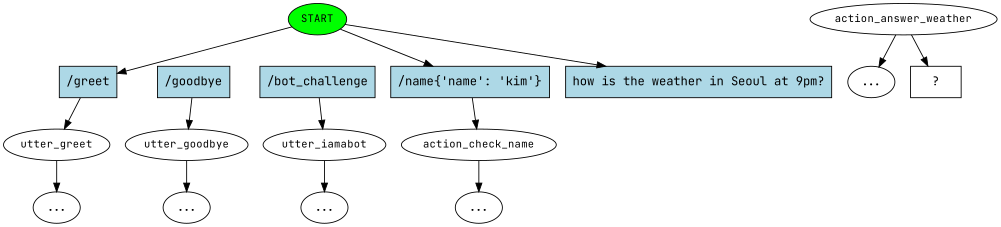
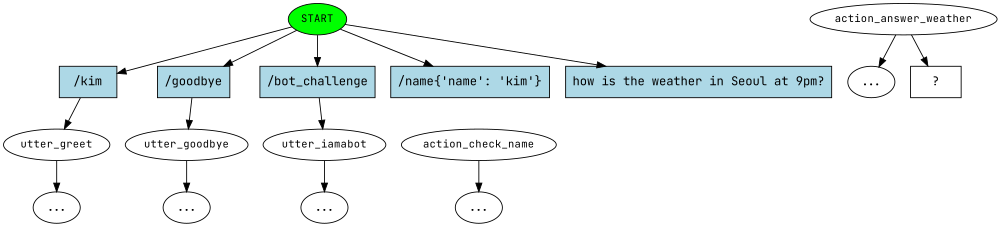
none -> (264, 46)
none -> (317, 46)
(88, 82) -> (88, 82)
(474, 109) -> none
